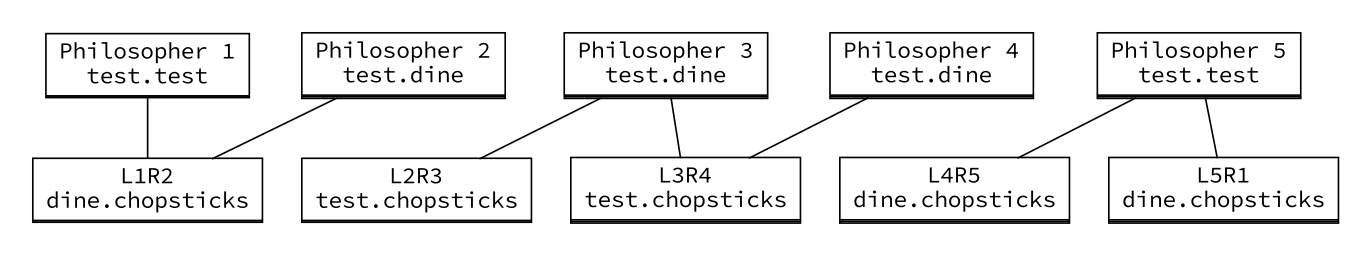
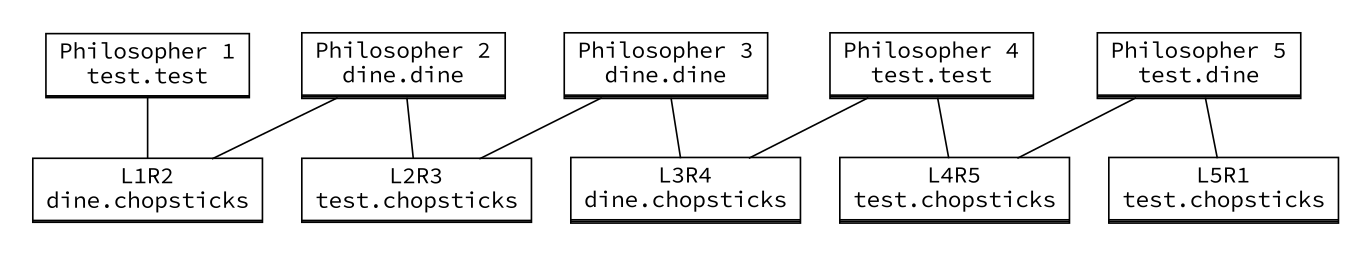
(404, 75) -> (404, 75)
(666, 75) -> (666, 75)
(932, 75) -> (932, 75)
(1199, 75) -> (1199, 75)
none -> (410, 128)
none -> (943, 128)
(686, 200) -> (686, 200)
(955, 200) -> (955, 200)
(1224, 200) -> (1224, 200)
